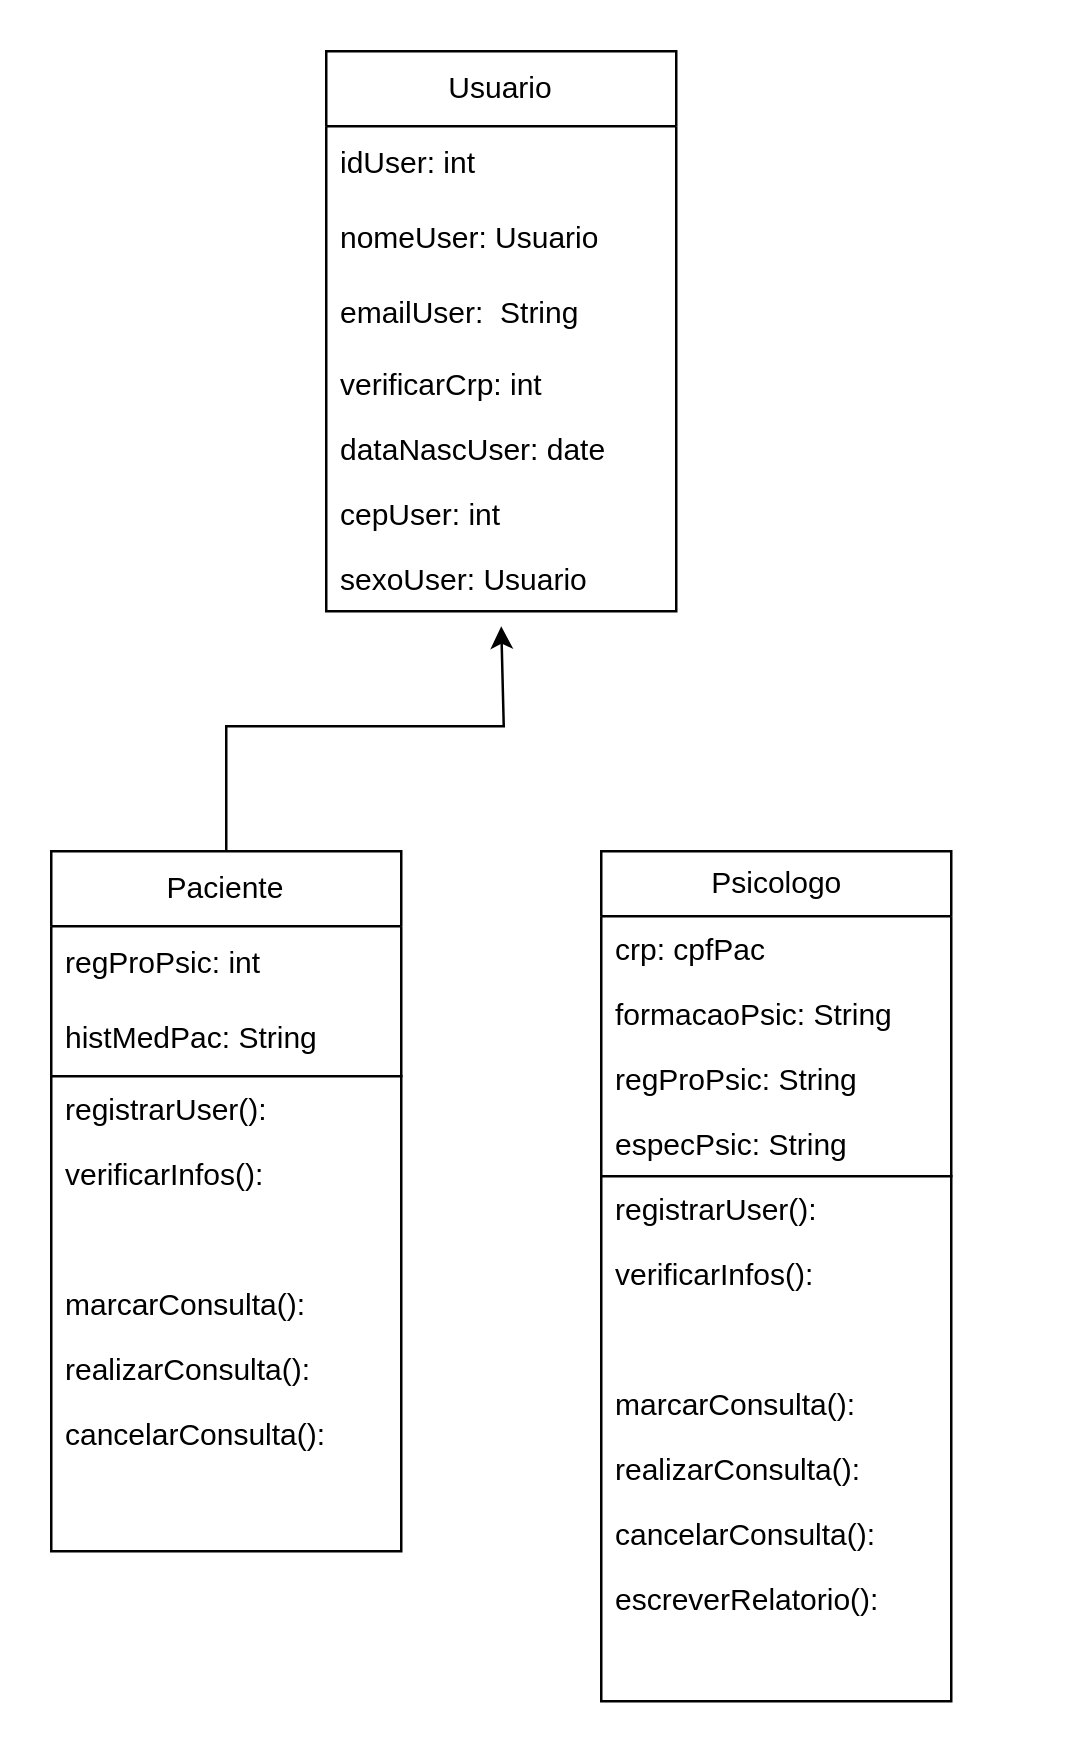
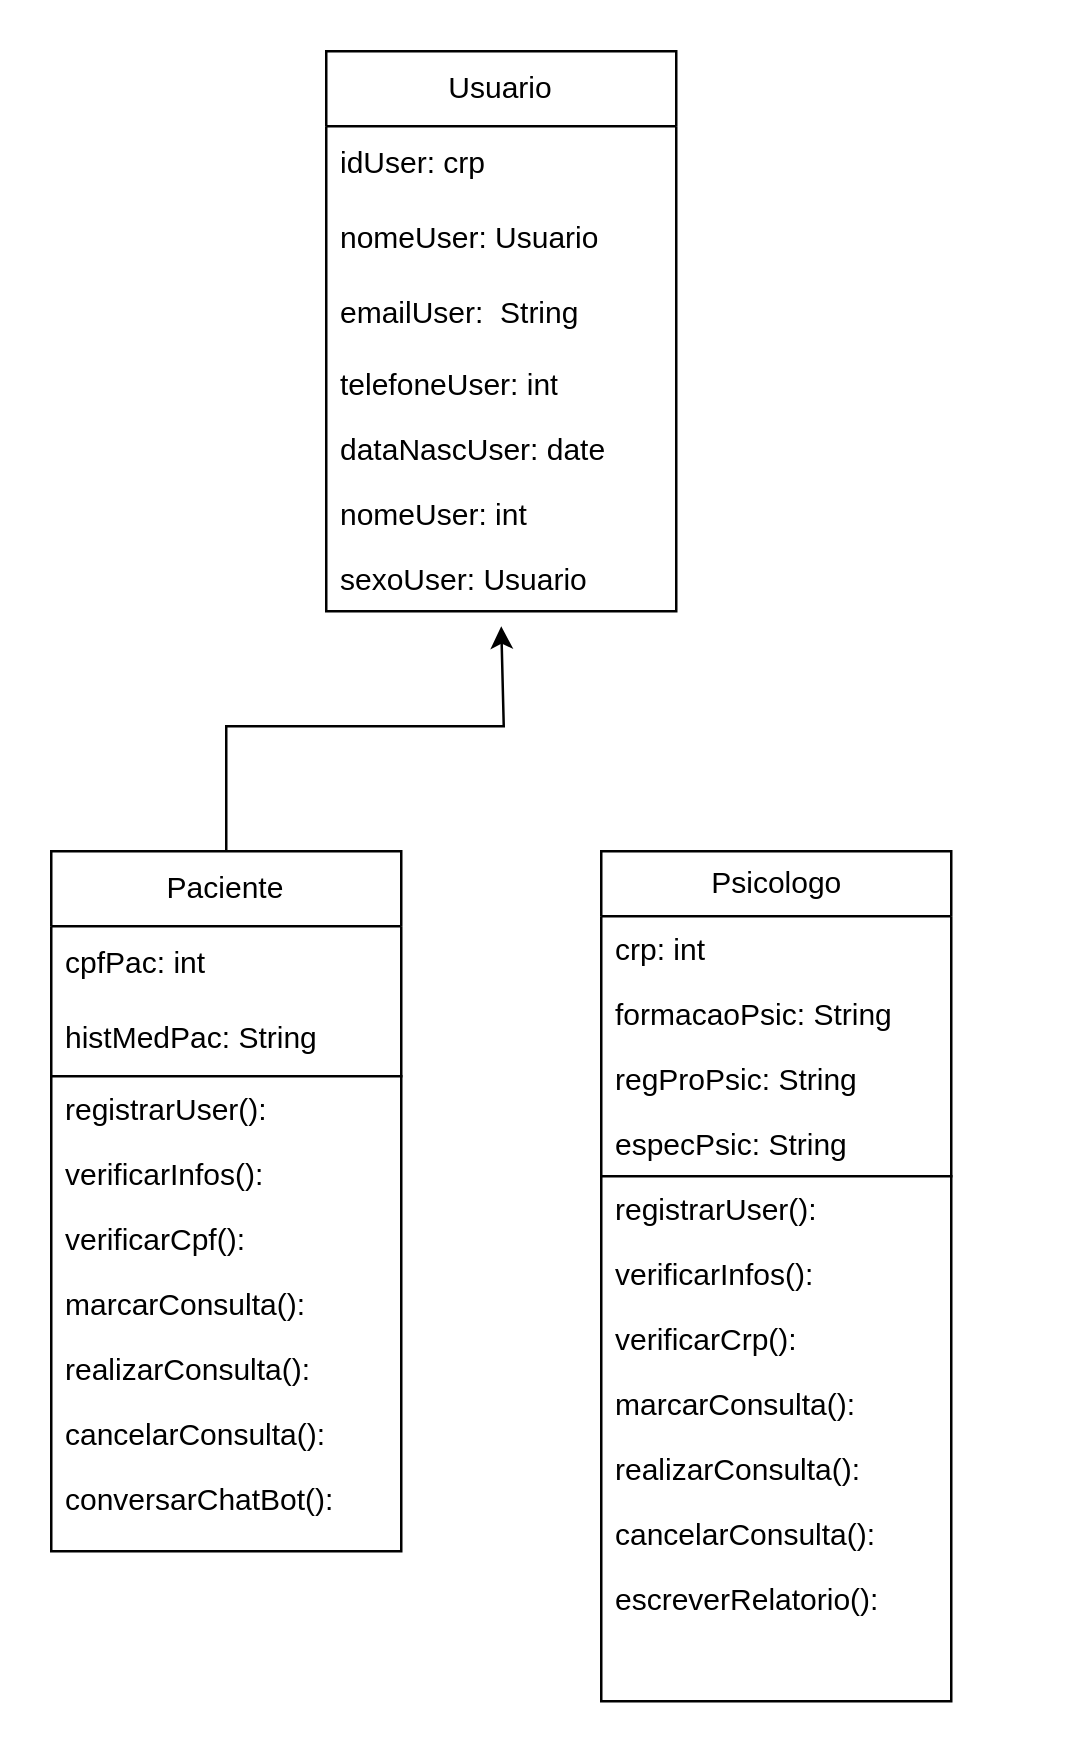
(418, 164) -> (422, 164)
(465, 387) -> (468, 387)
(430, 517) -> (439, 517)
(701, 952) -> (672, 952)
(177, 964) -> (147, 964)
none -> (226, 1239)
none -> (776, 1339)
none -> (226, 1499)
